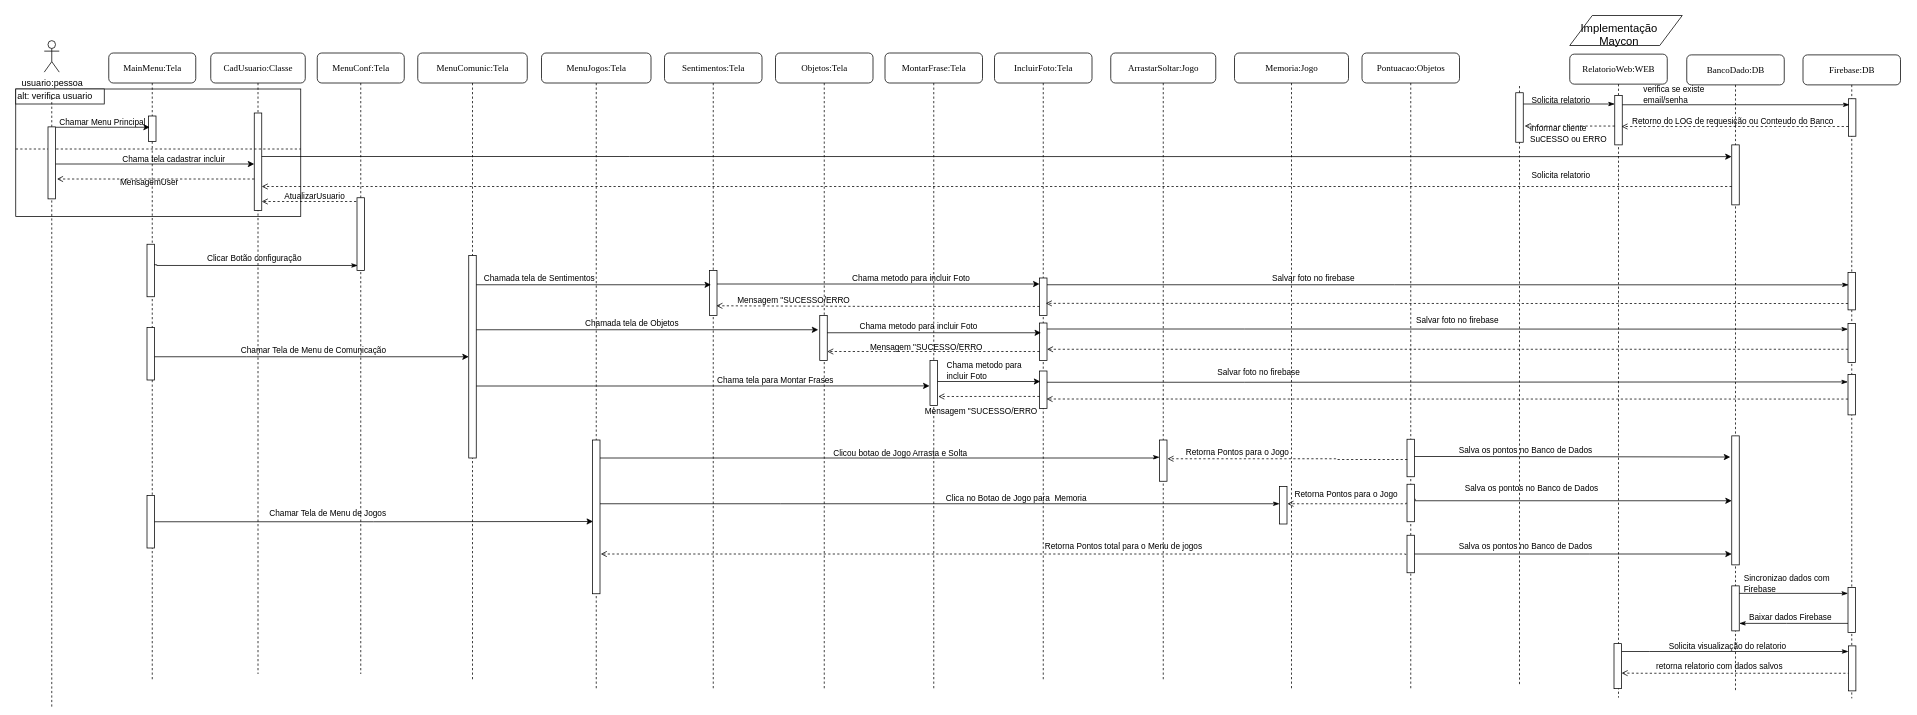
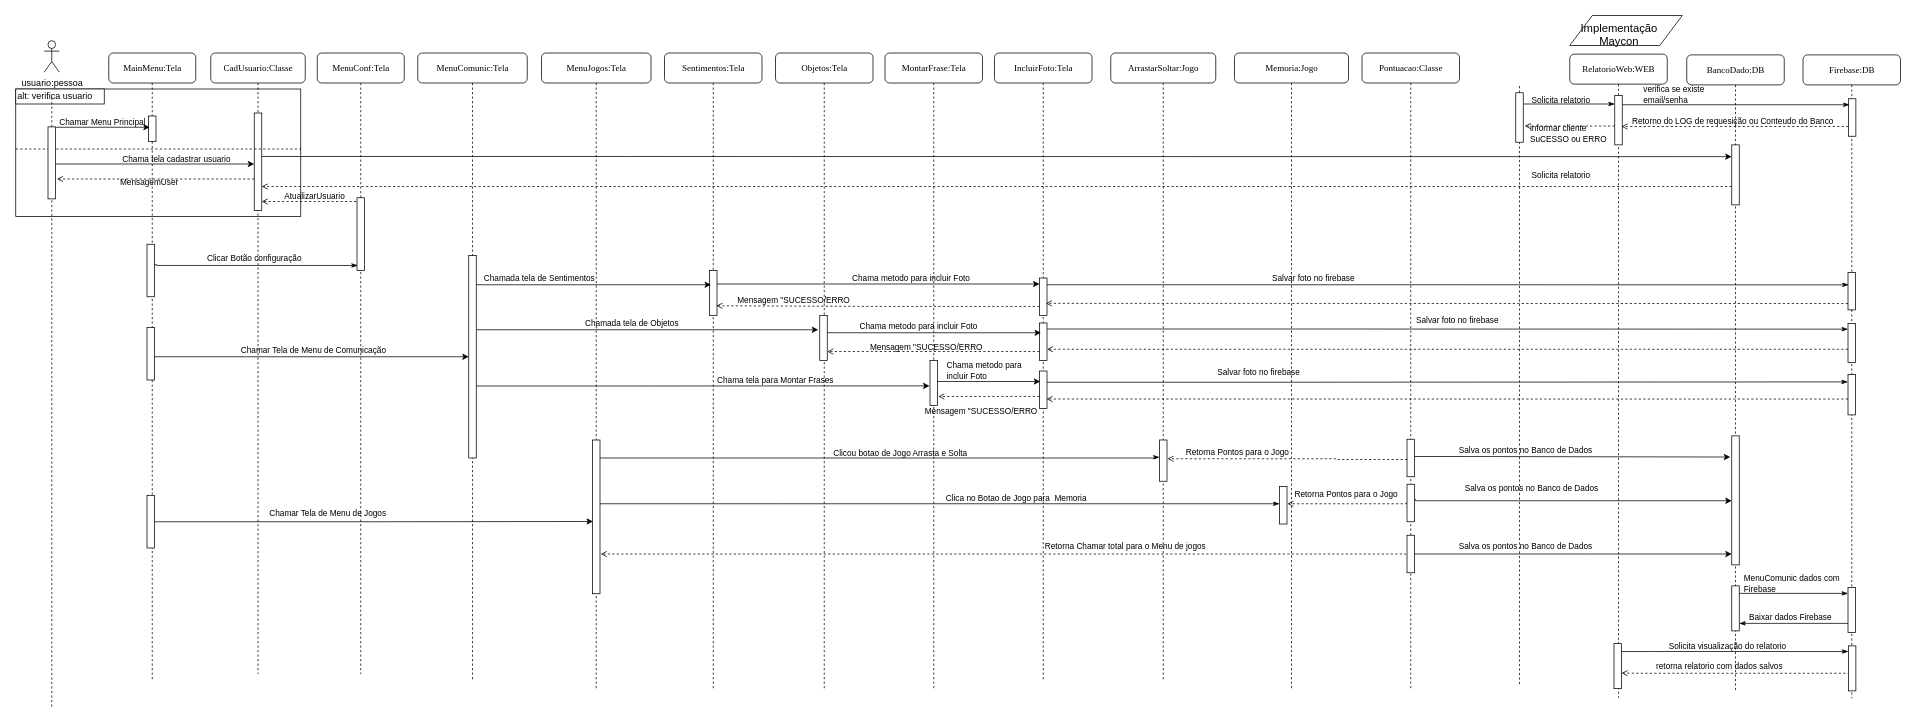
(1411, 68) -> (1411, 68)
(178, 159) -> (178, 159)
(1127, 546) -> (1127, 546)
(1796, 584) -> (1796, 584)
